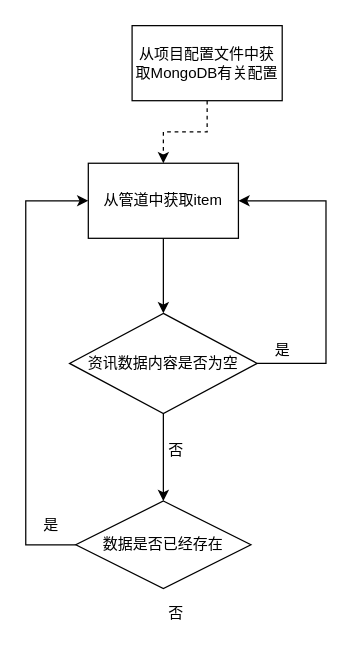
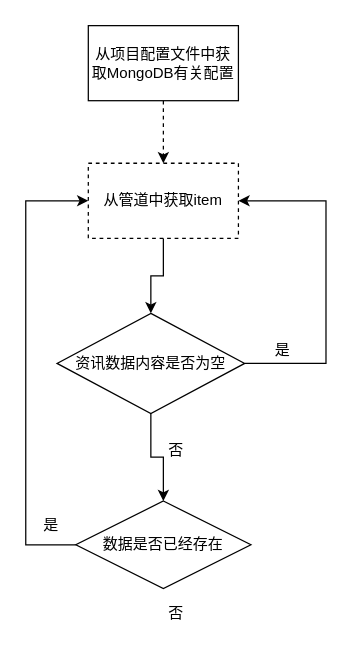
(207, 63) -> (163, 63)
(163, 201) -> (163, 201)
(163, 363) -> (151, 363)
